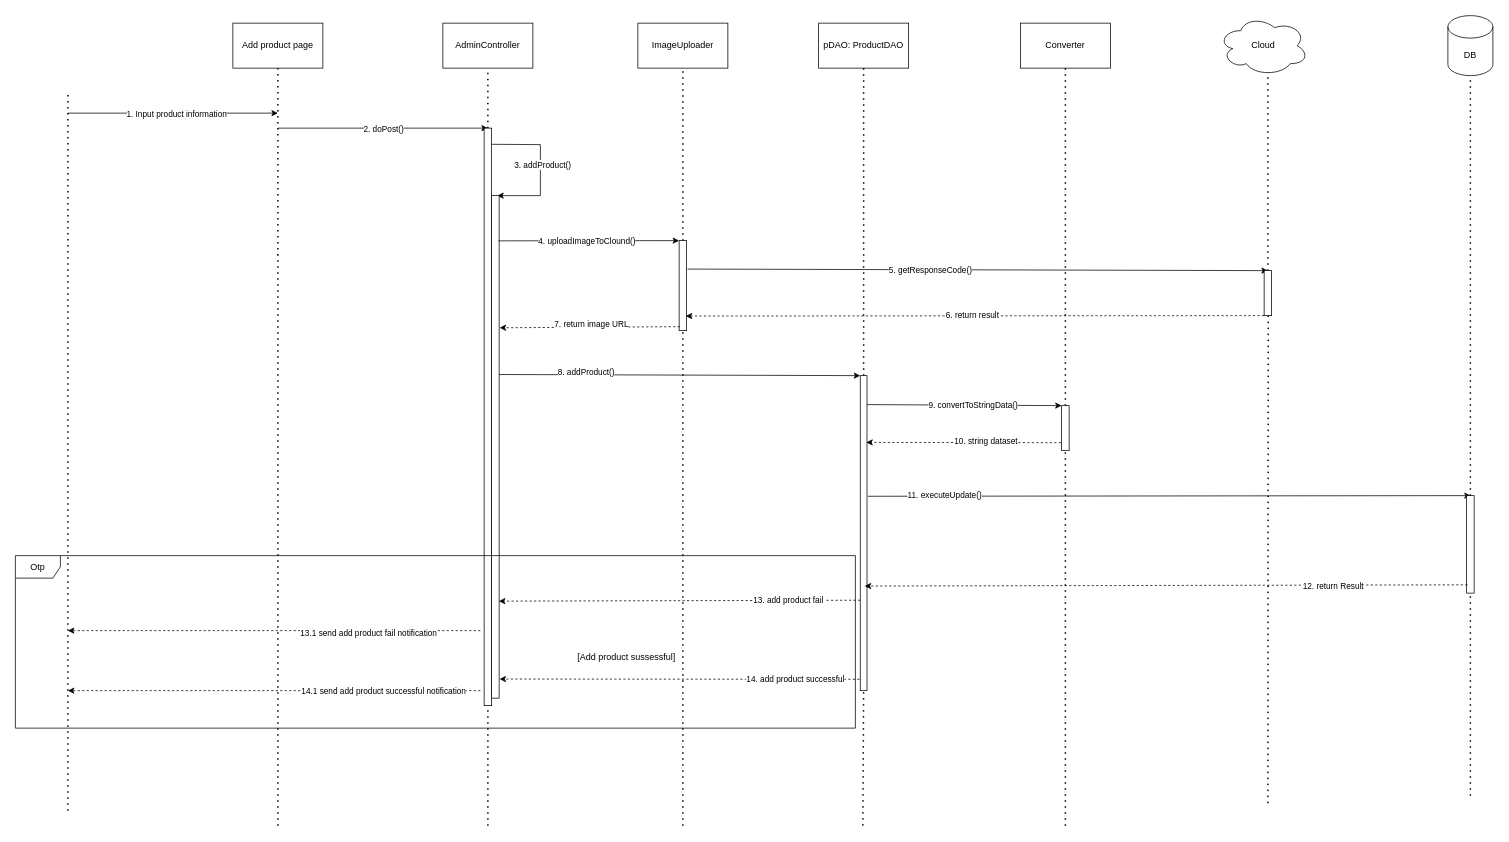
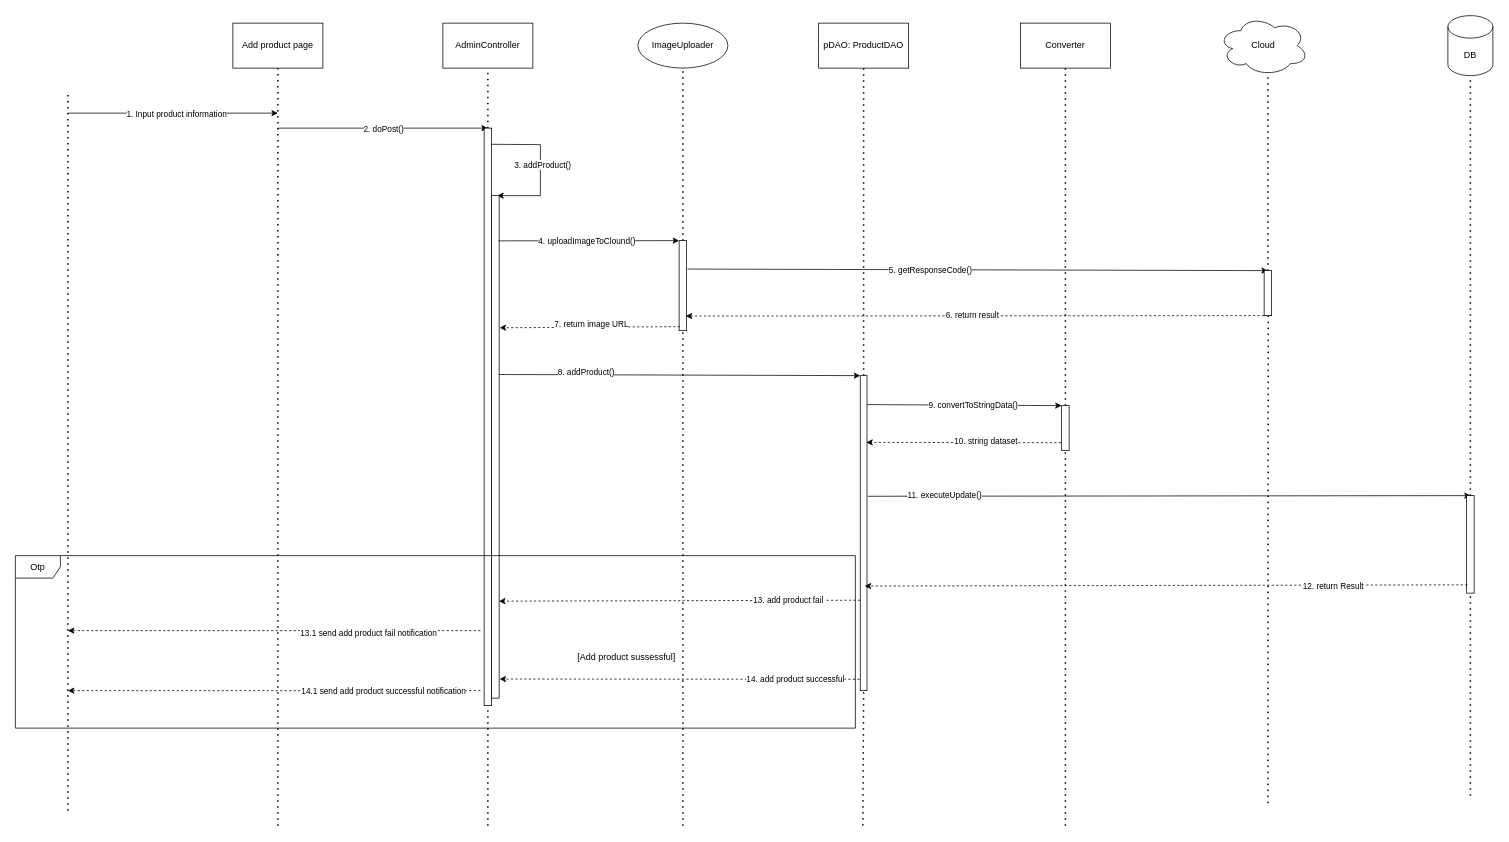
(683, 45) -> (683, 45)
